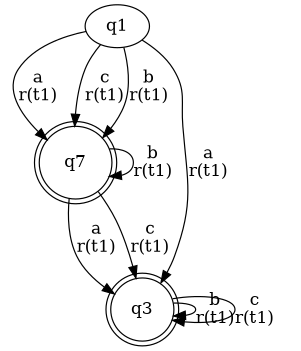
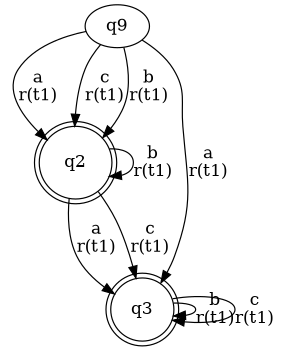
(117, 26) -> (117, 26)
(76, 163) -> (76, 163)
